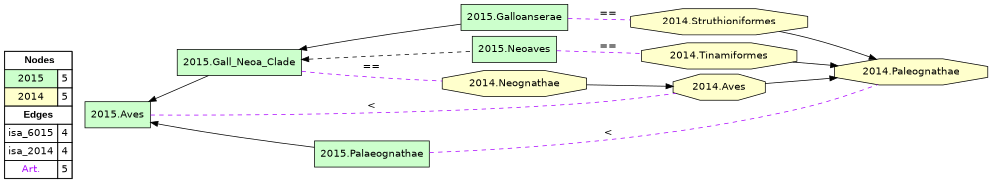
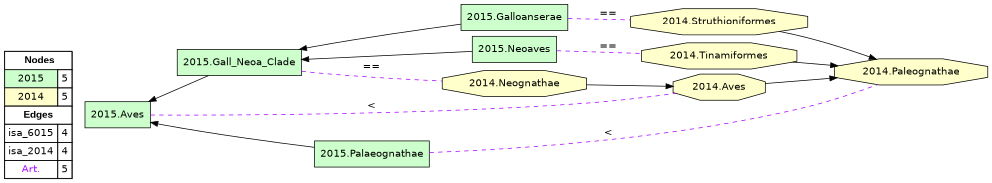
(391, 55) -> (391, 55)
